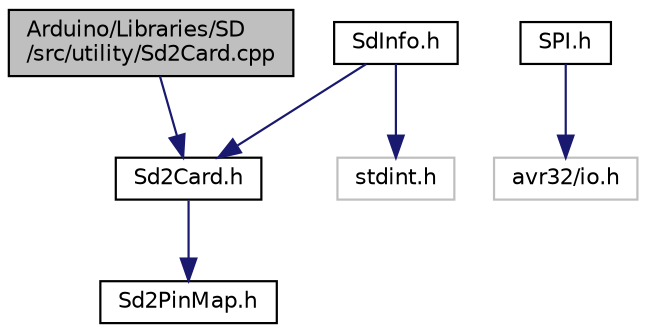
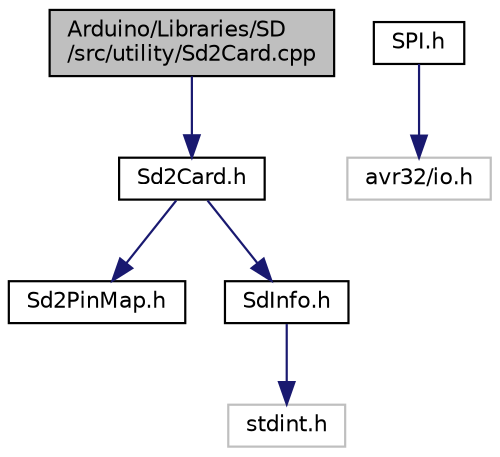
(302, 105) -> (233, 232)
